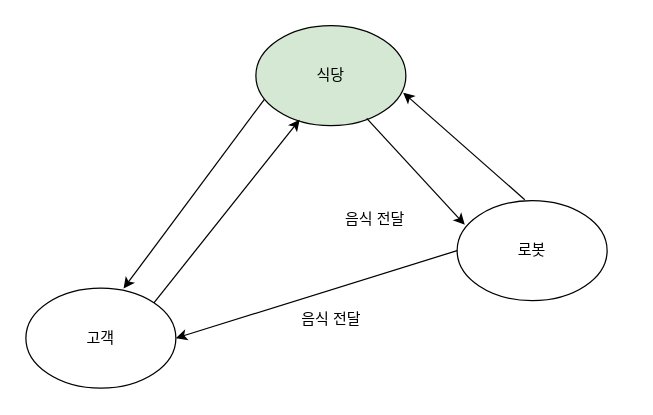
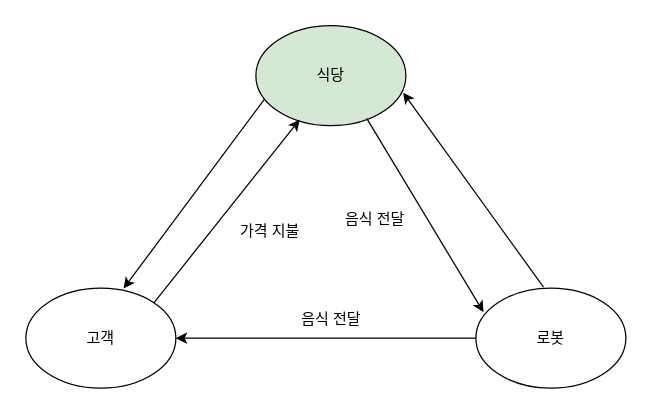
none -> (269, 232)
(532, 251) -> (551, 338)
